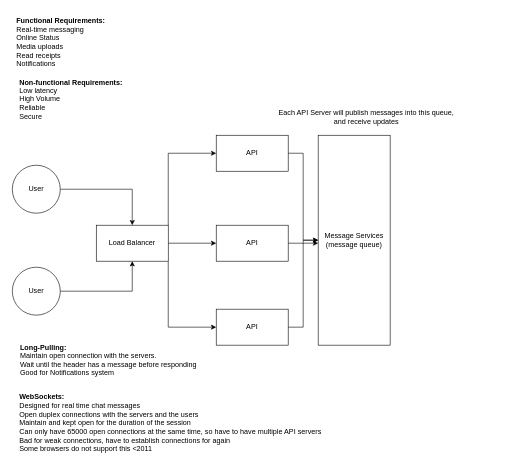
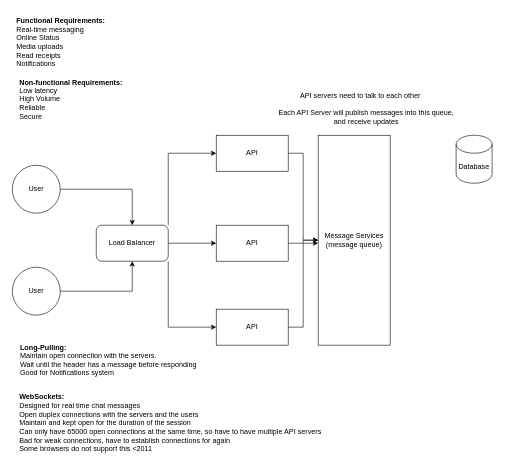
none -> (360, 96)
none -> (474, 159)
(132, 243) -> (132, 243)
